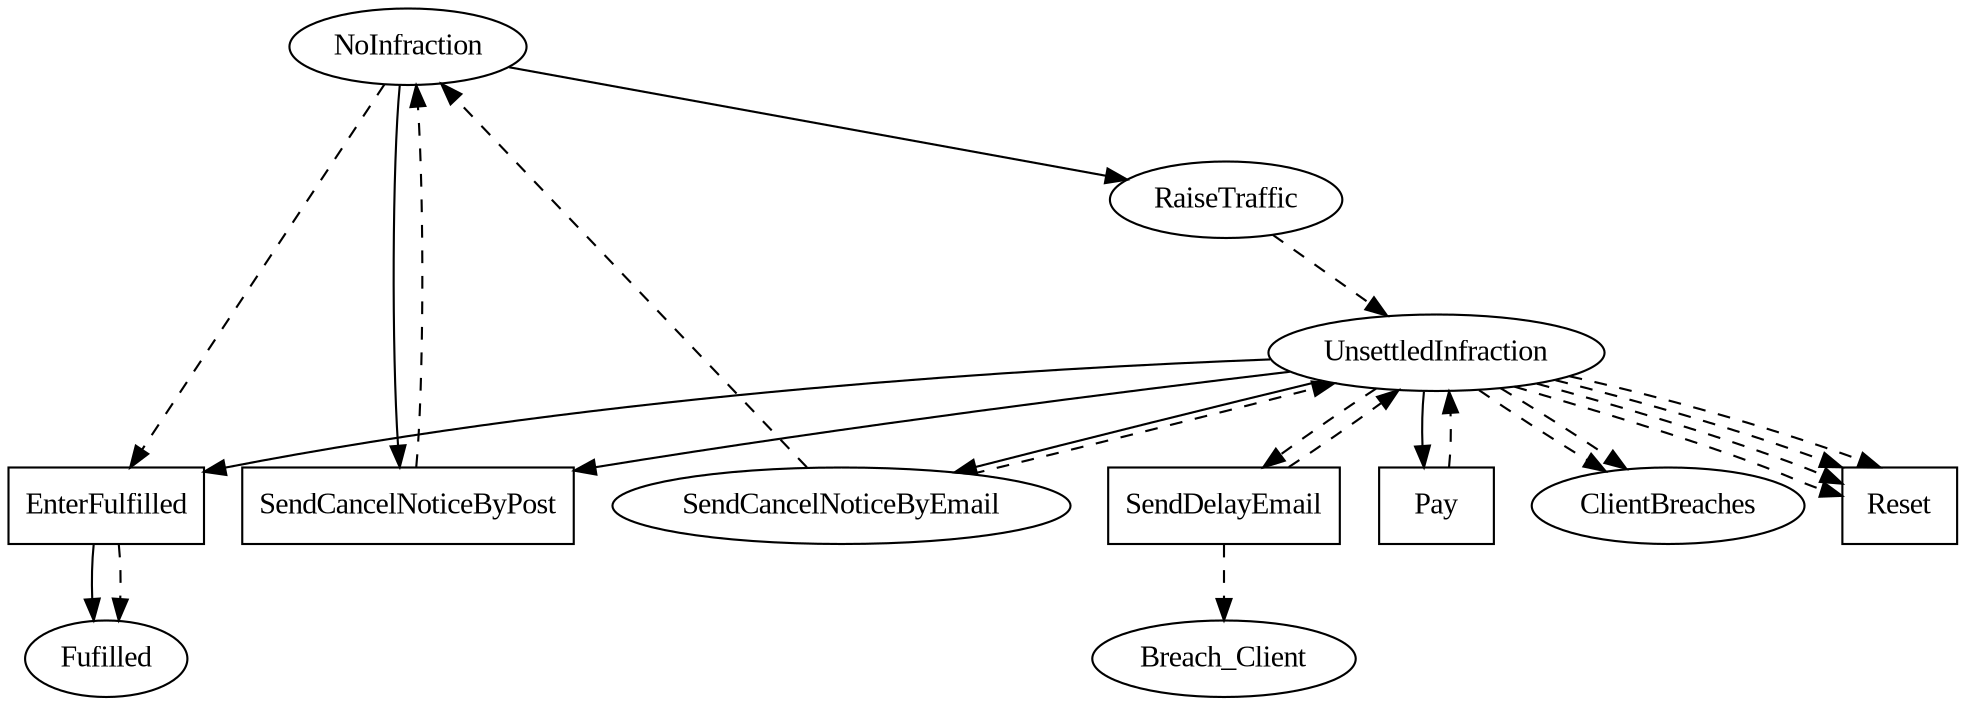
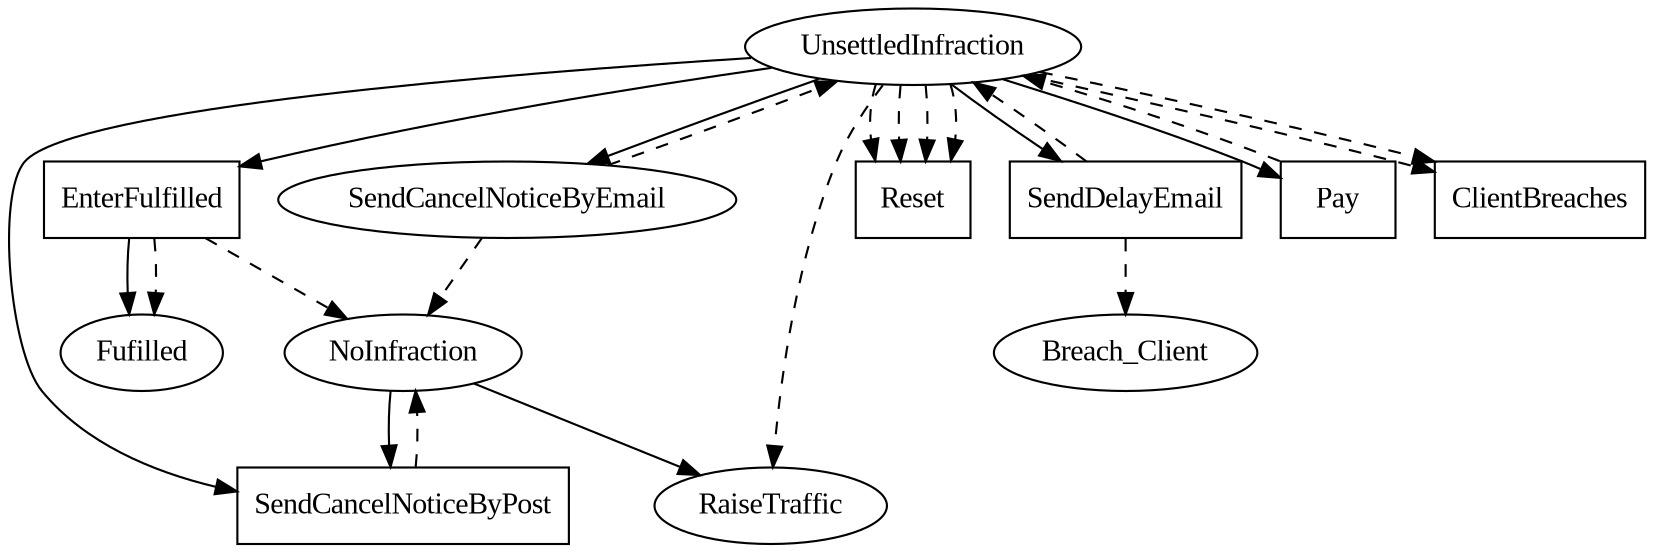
(263, 267) -> (267, 273)
(1321, 269) -> (806, 258)
(1328, 421) -> (996, 117)
(1668, 506) -> (1540, 200)
